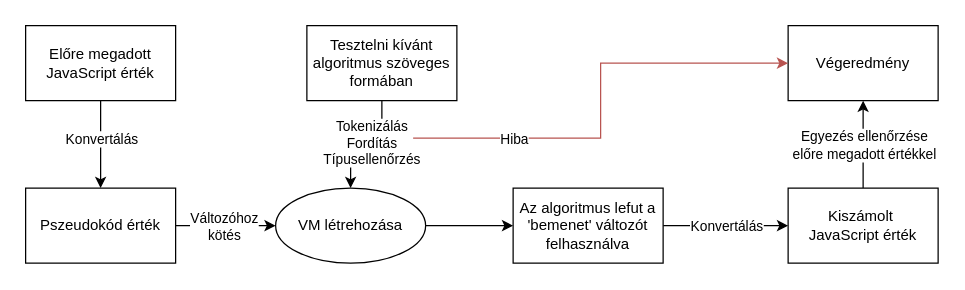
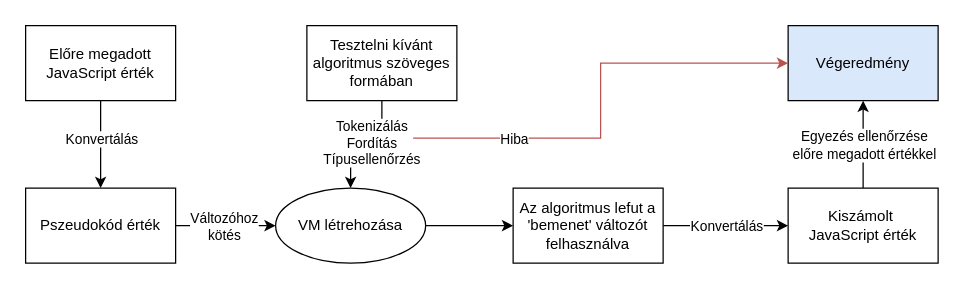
(863, 63) -> (863, 63)
